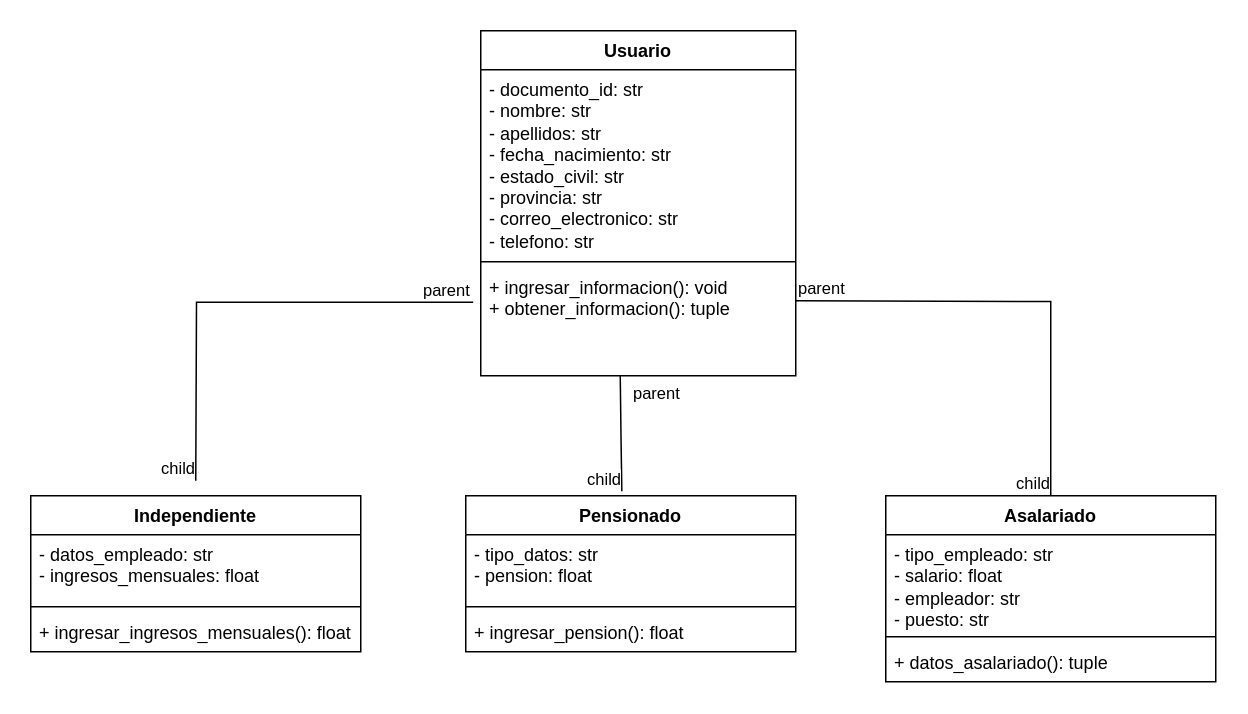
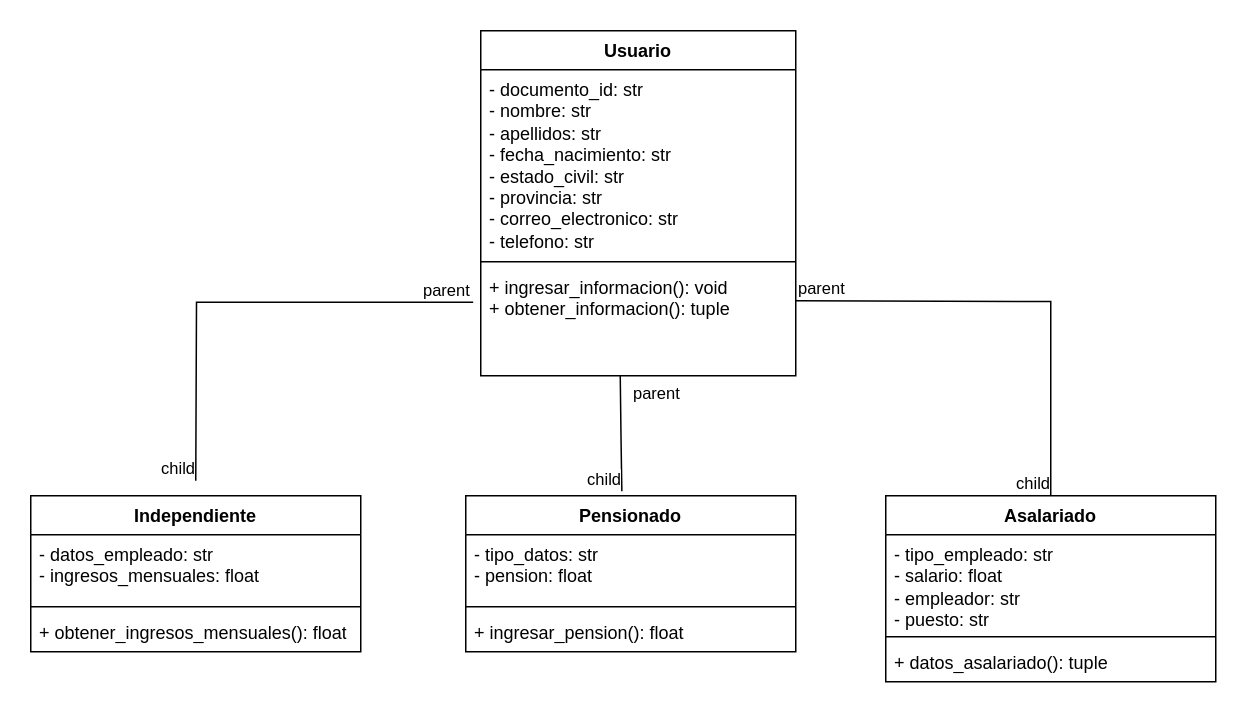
(197, 645) -> (197, 645)
